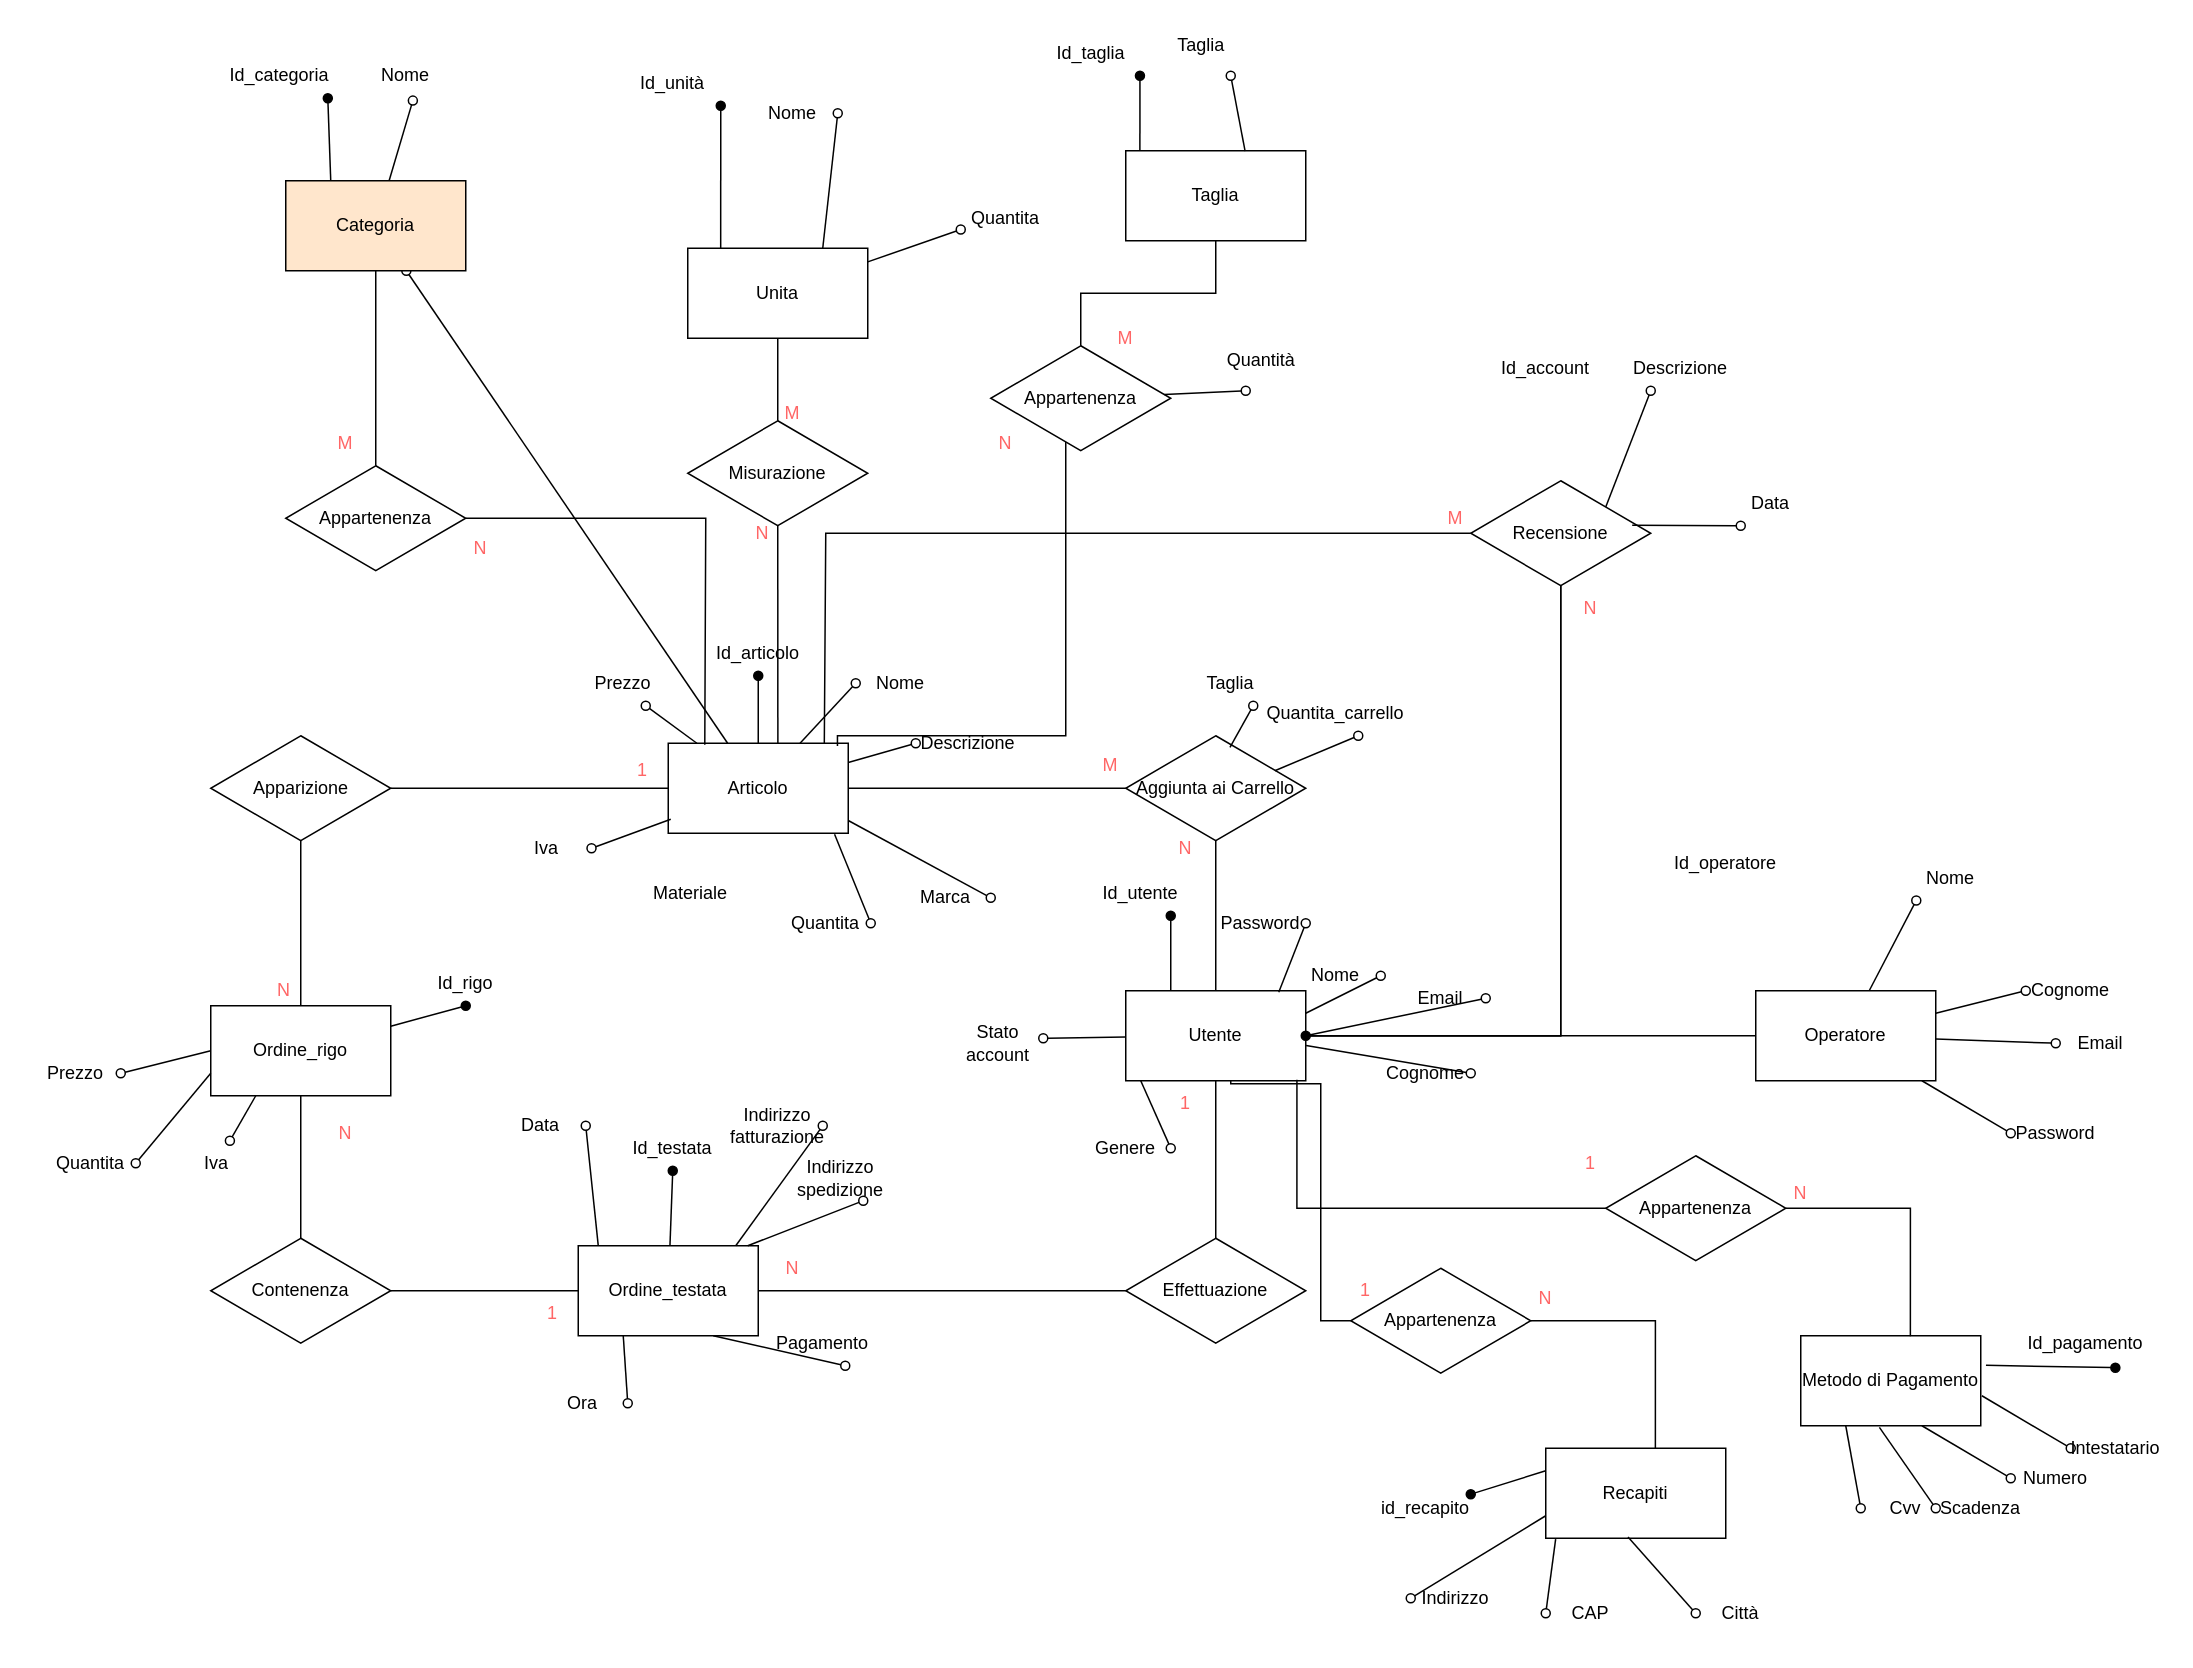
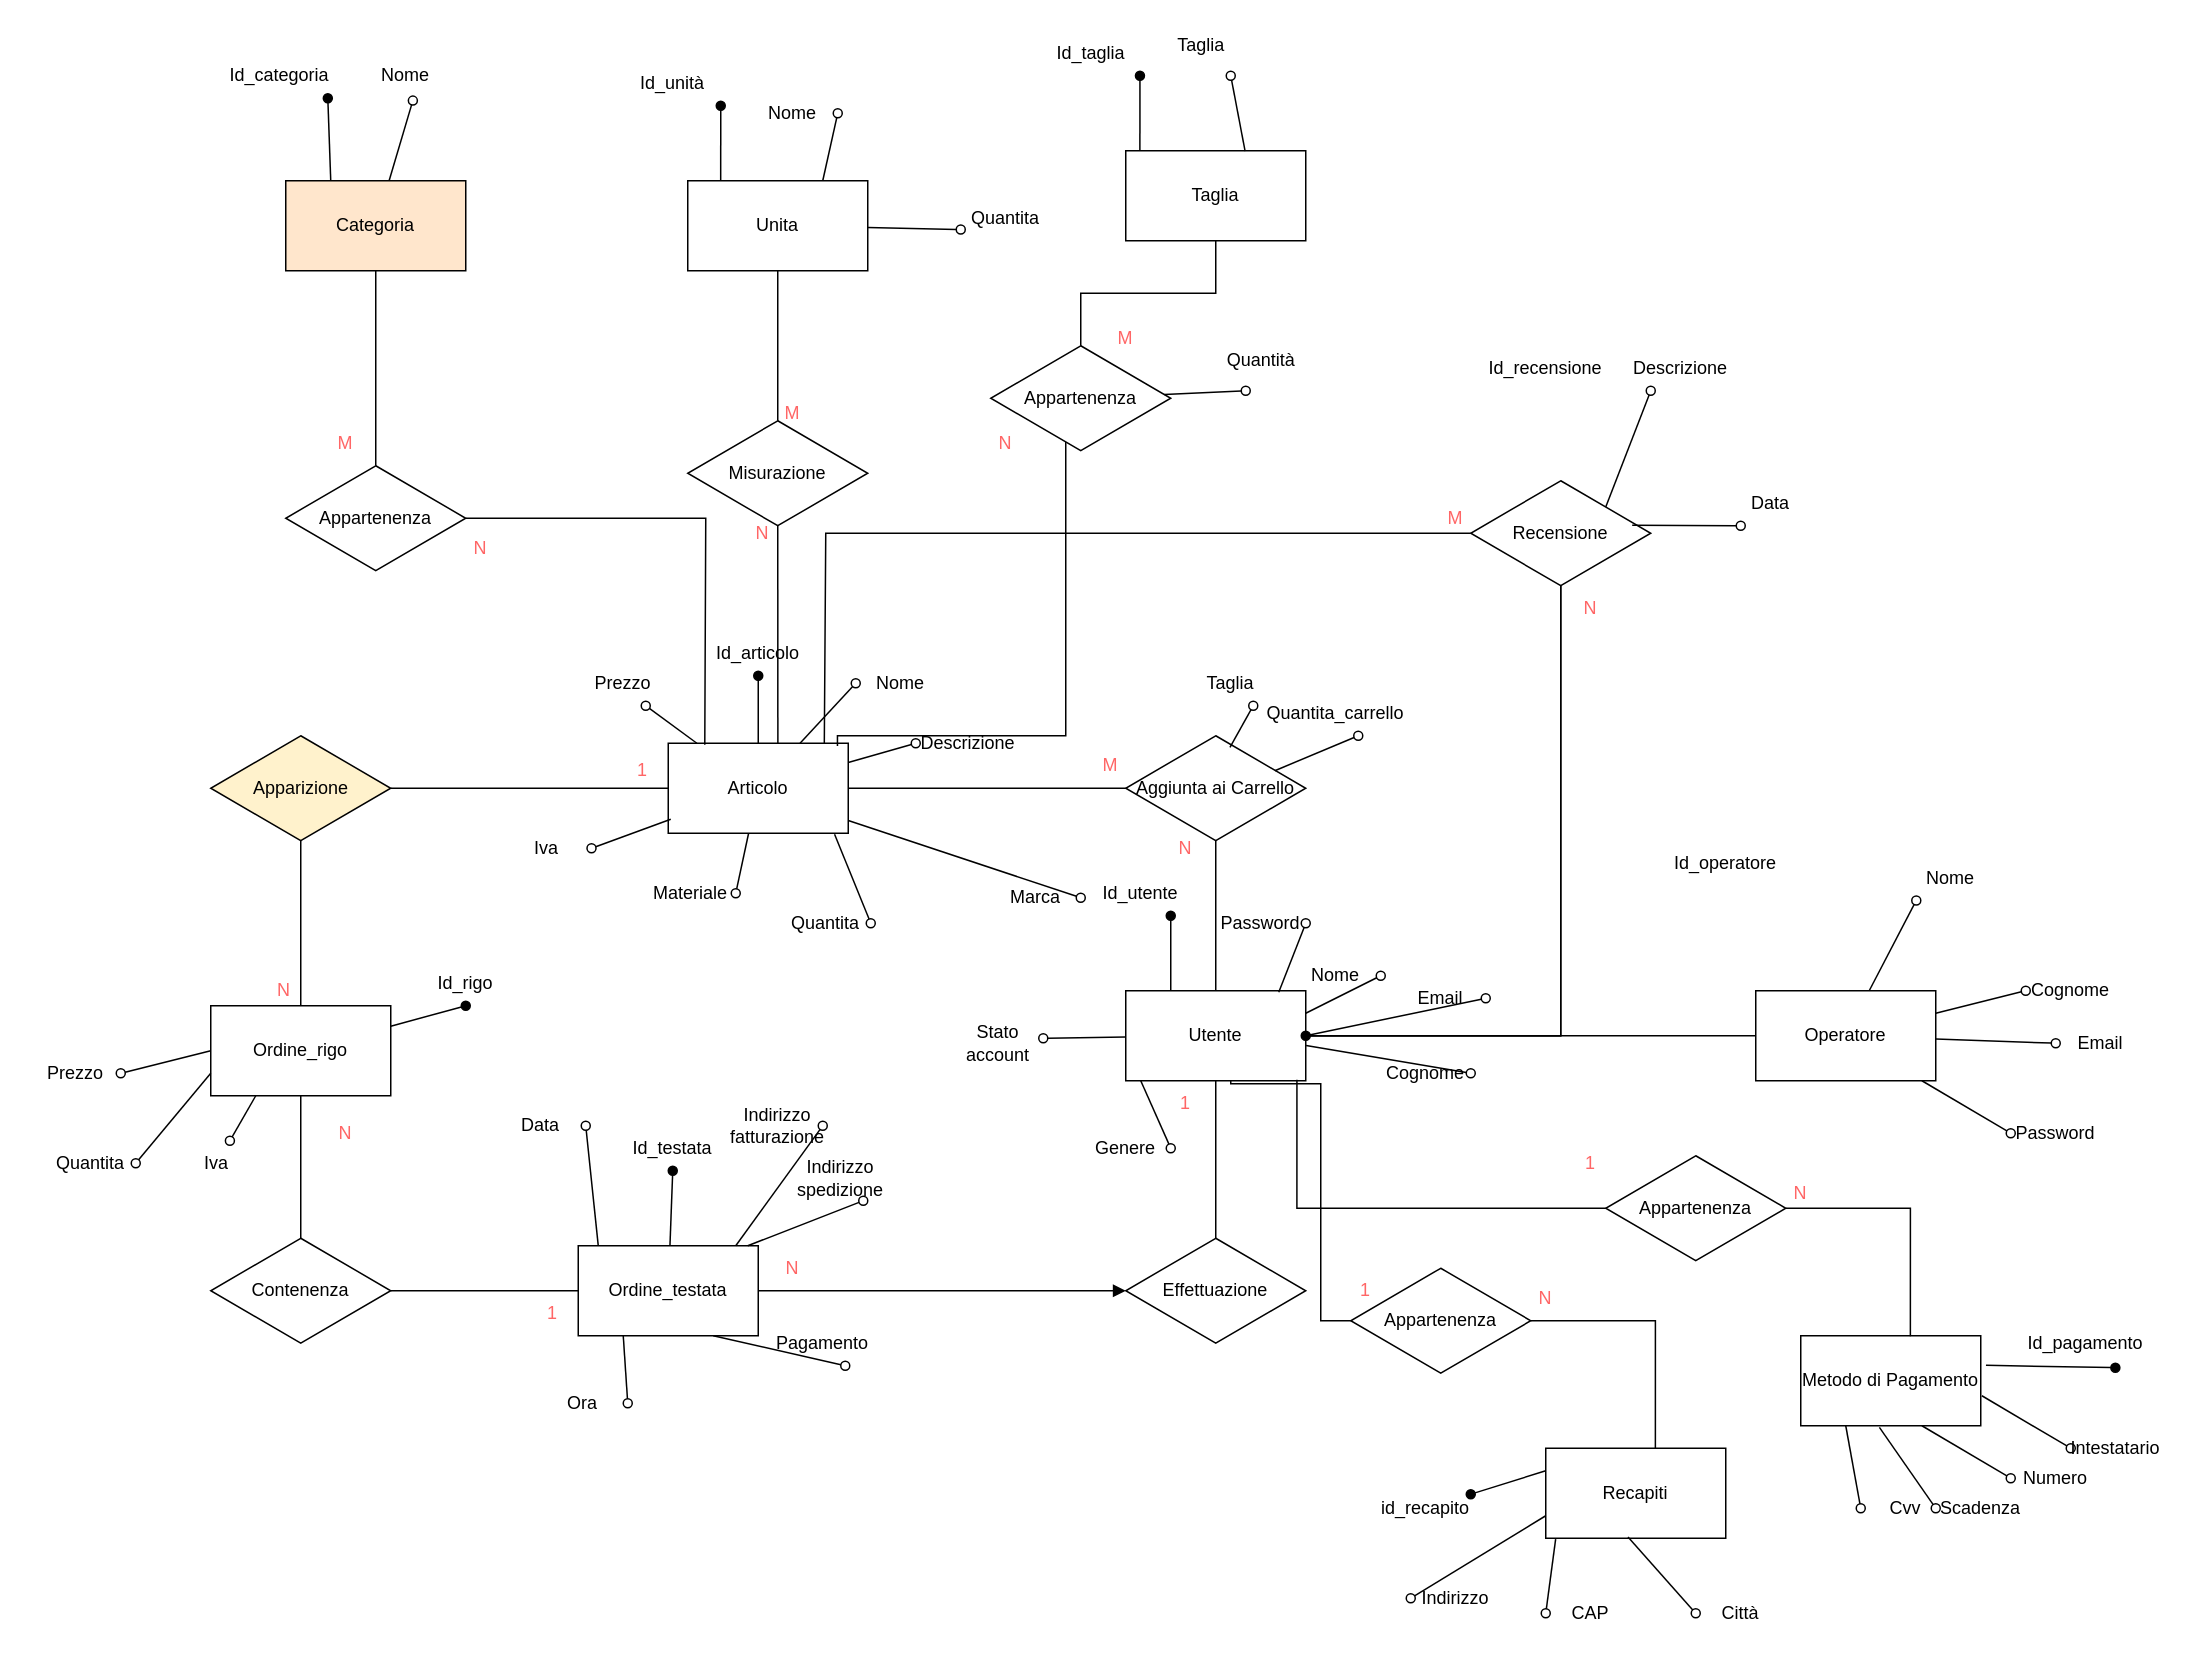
(778, 293) -> (778, 226)
(1546, 368) -> (1546, 368)
(555, 490) -> (743, 861)
(301, 788) -> (301, 788)
(946, 898) -> (1036, 898)
(1117, 1291) -> (1112, 1291)
